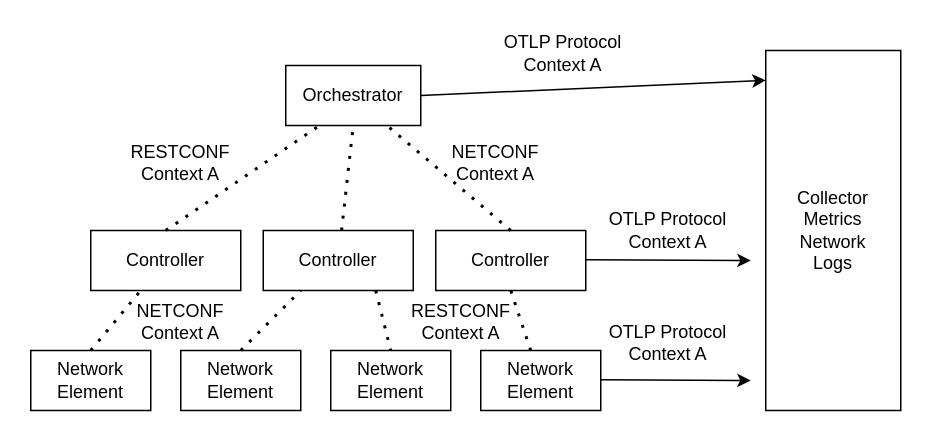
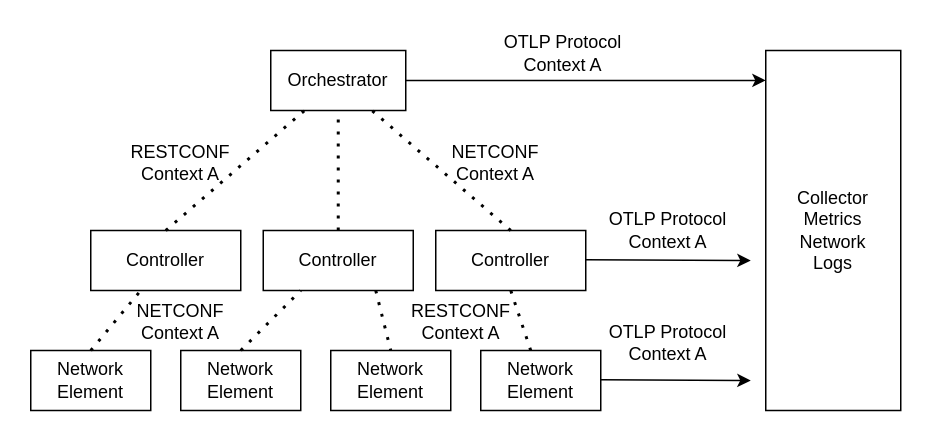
(353, 95) -> (338, 80)
